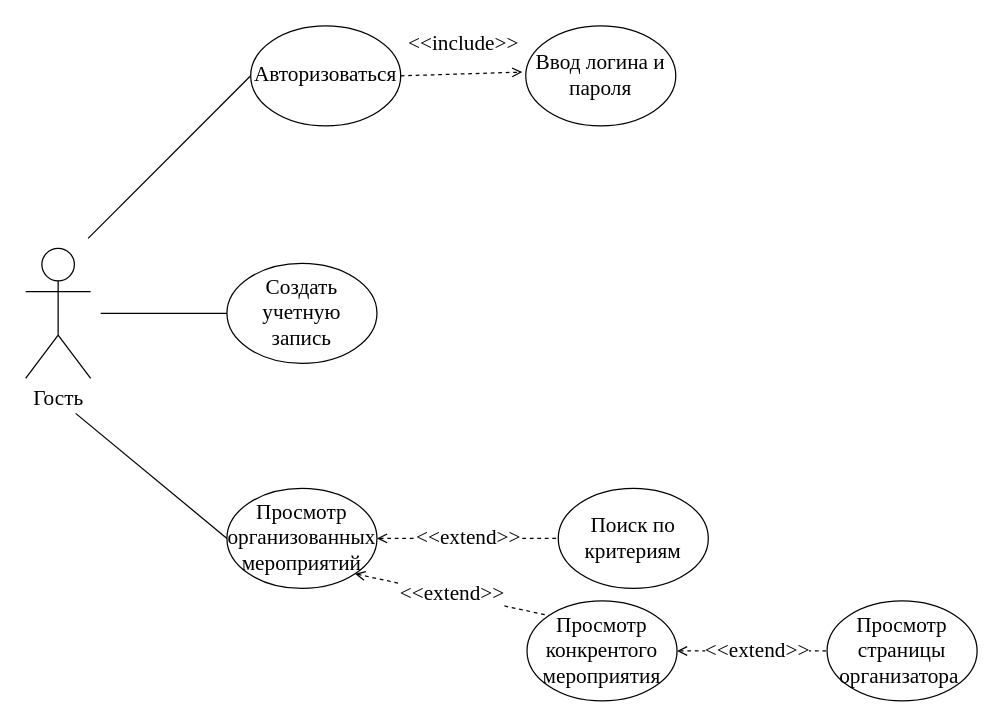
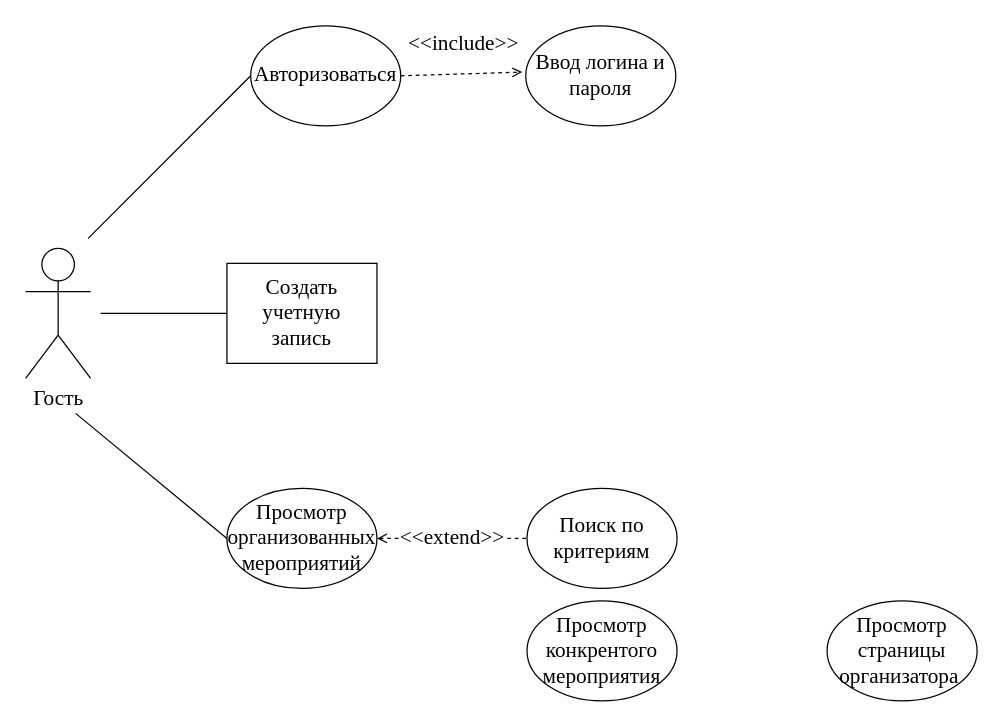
(302, 313) -> (302, 313)
(633, 538) -> (602, 538)
(446, 593) -> none
(753, 651) -> none
